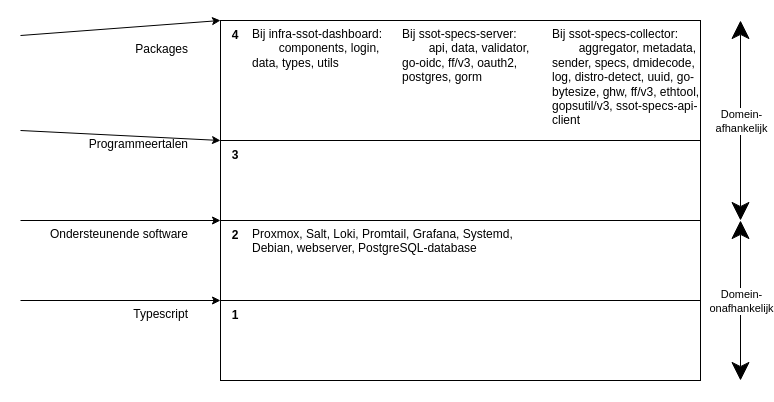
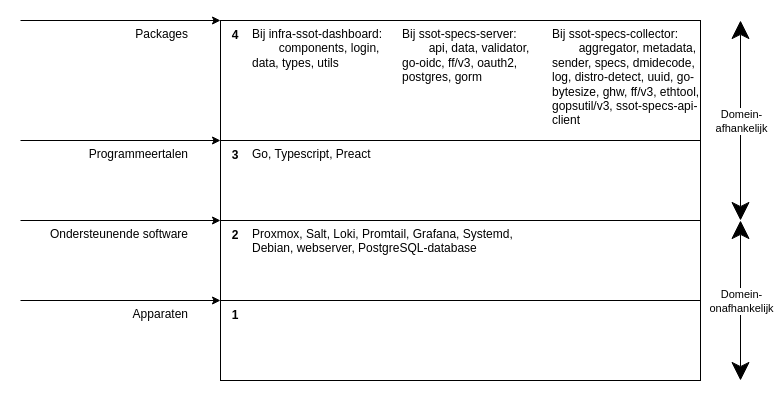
(106, 76) -> (106, 61)
(106, 171) -> (106, 181)
none -> (396, 181)
(156, 315) -> (158, 315)
